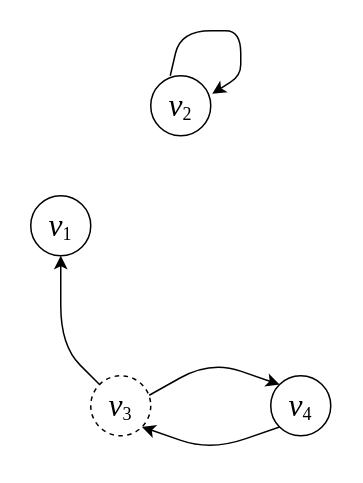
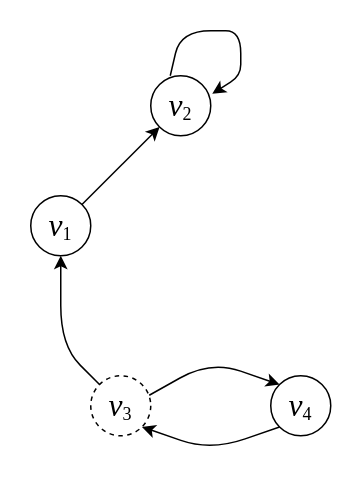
none -> (117, 169)
